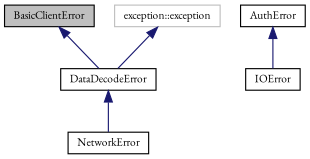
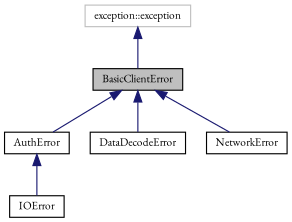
(134, 52) -> (138, 54)
none -> (82, 114)
(108, 117) -> (198, 114)
